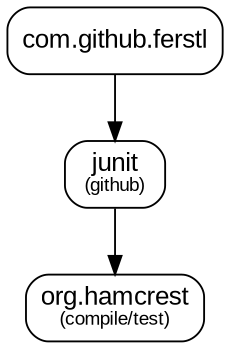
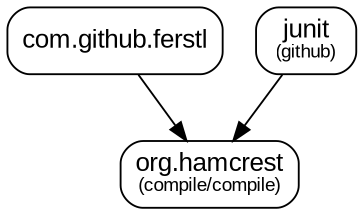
(115, 99) -> (157, 100)
(115, 319) -> (210, 186)
